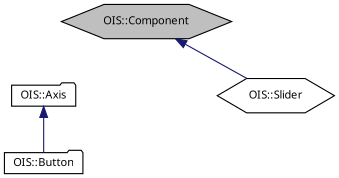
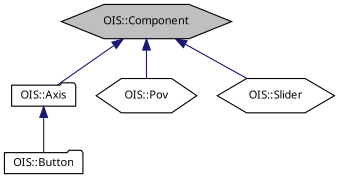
none -> (85, 65)
none -> (146, 96)
